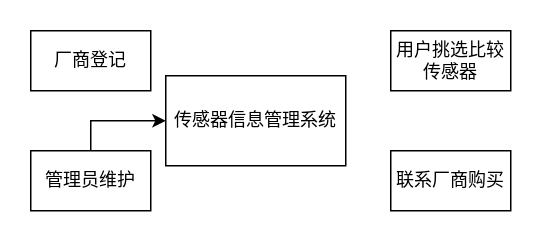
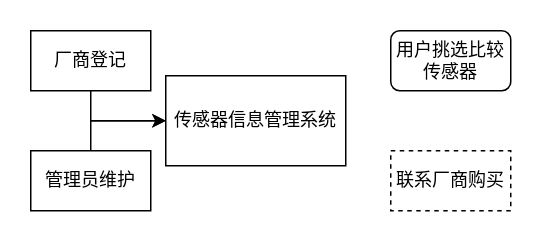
(451, 61) -> (451, 61)
none -> (91, 104)
(451, 181) -> (451, 181)
